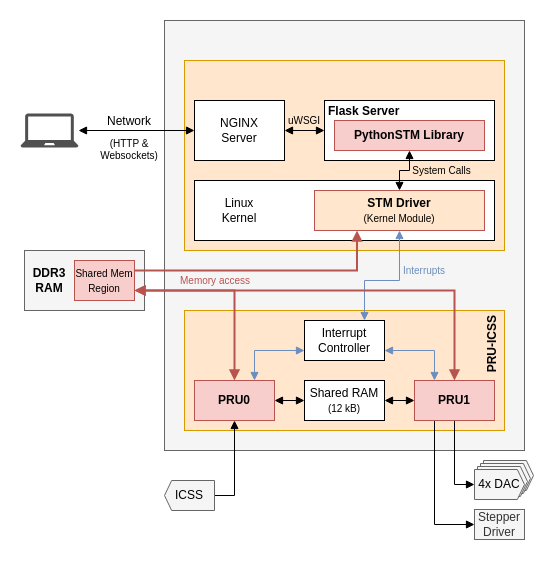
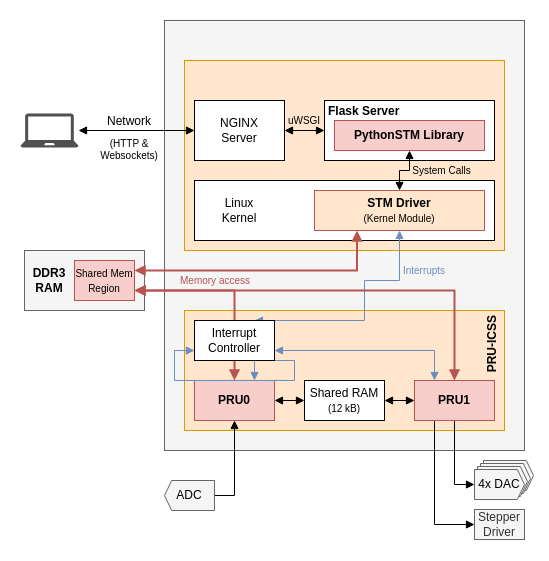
(142, 271) -> (146, 271)
(345, 341) -> (235, 341)
(190, 496) -> (190, 496)
